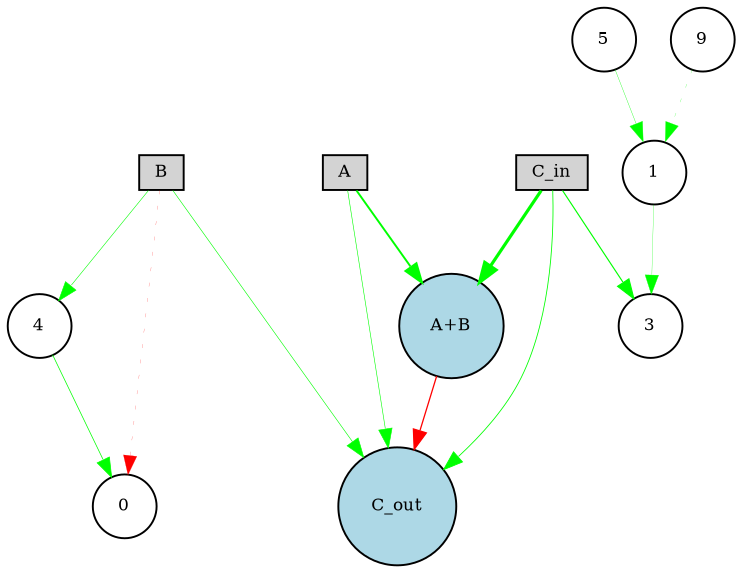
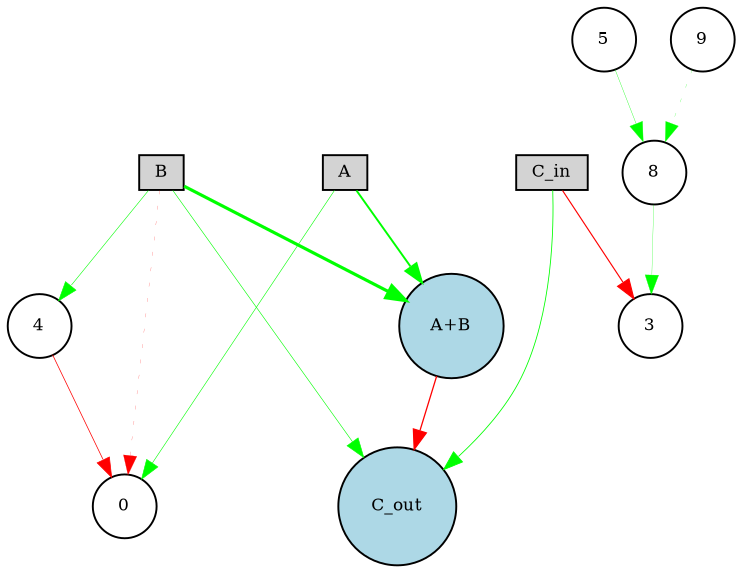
(654, 173) -> (654, 173)
(516, 228) -> (286, 239)
(593, 236) -> (593, 236)
(366, 309) -> (243, 327)
(78, 407) -> (78, 407)
